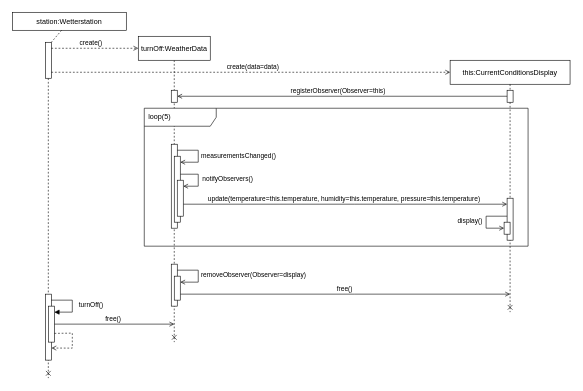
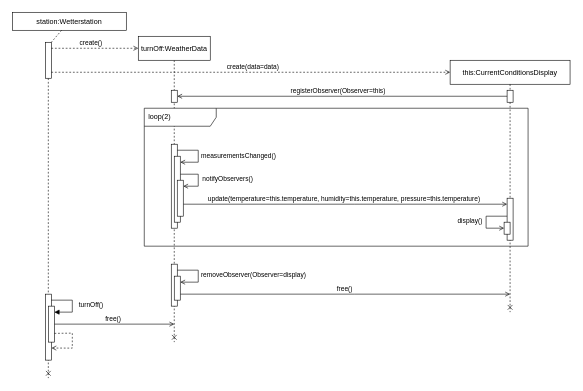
(162, 117) -> (162, 117)
